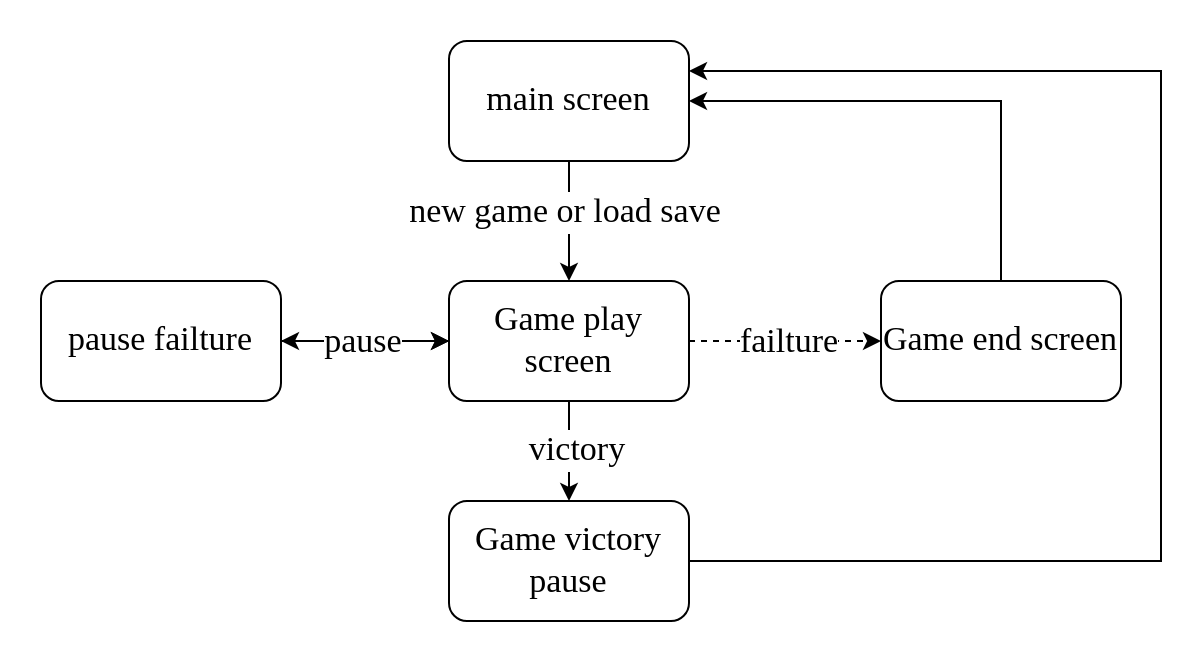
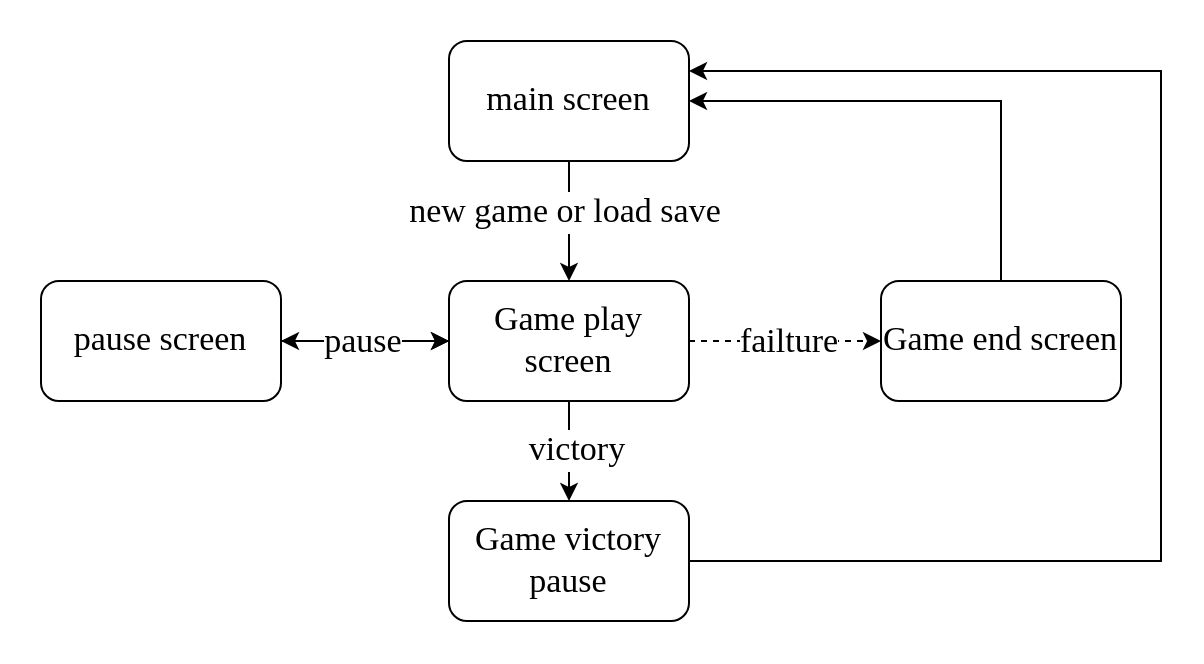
(161, 341) -> (161, 341)
